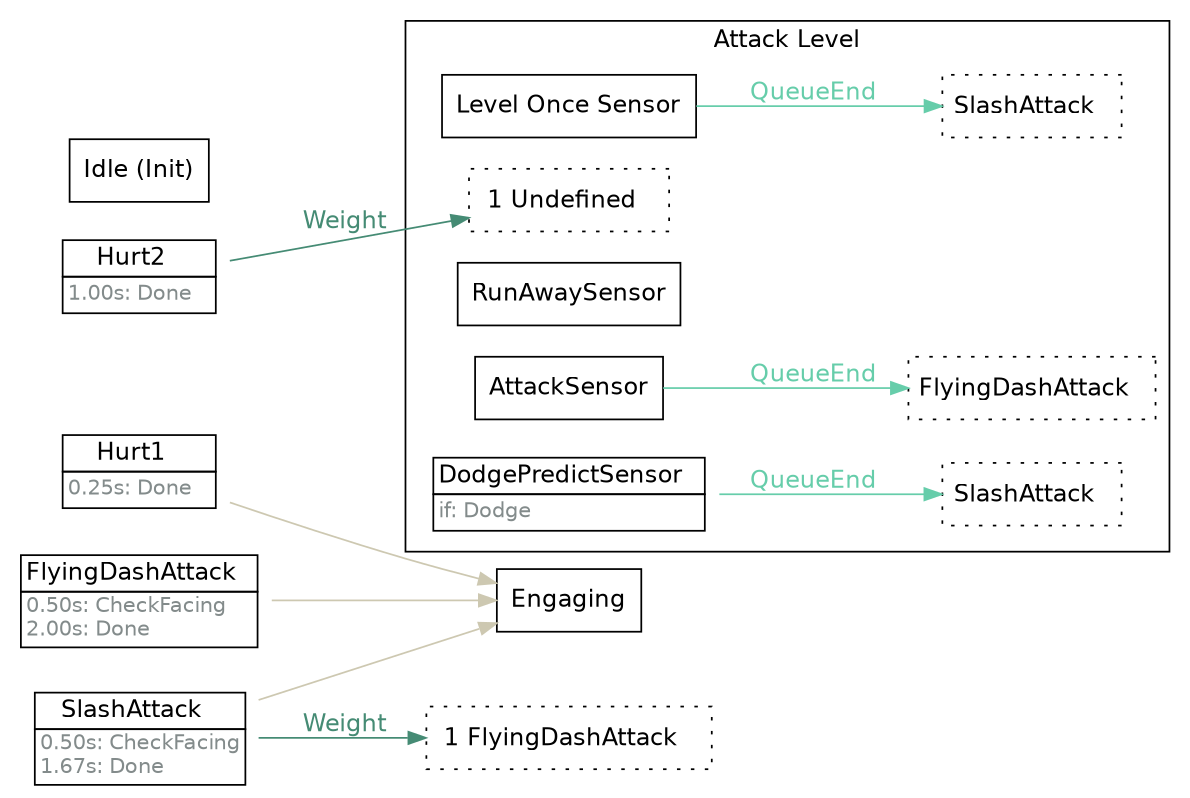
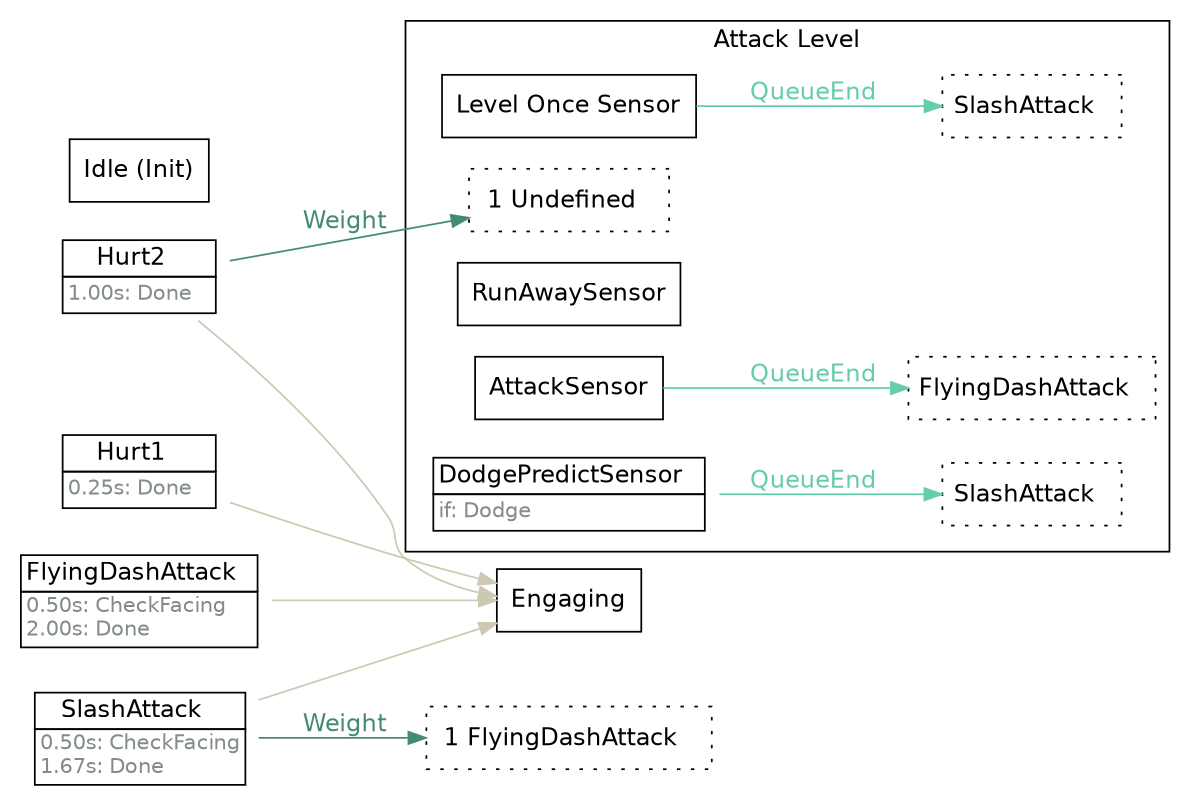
none -> (343, 459)
